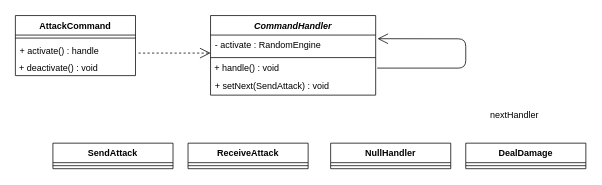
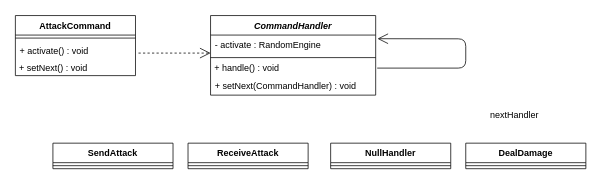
(65, 51) -> (60, 51)
(63, 68) -> (56, 68)
(279, 86) -> (288, 86)
